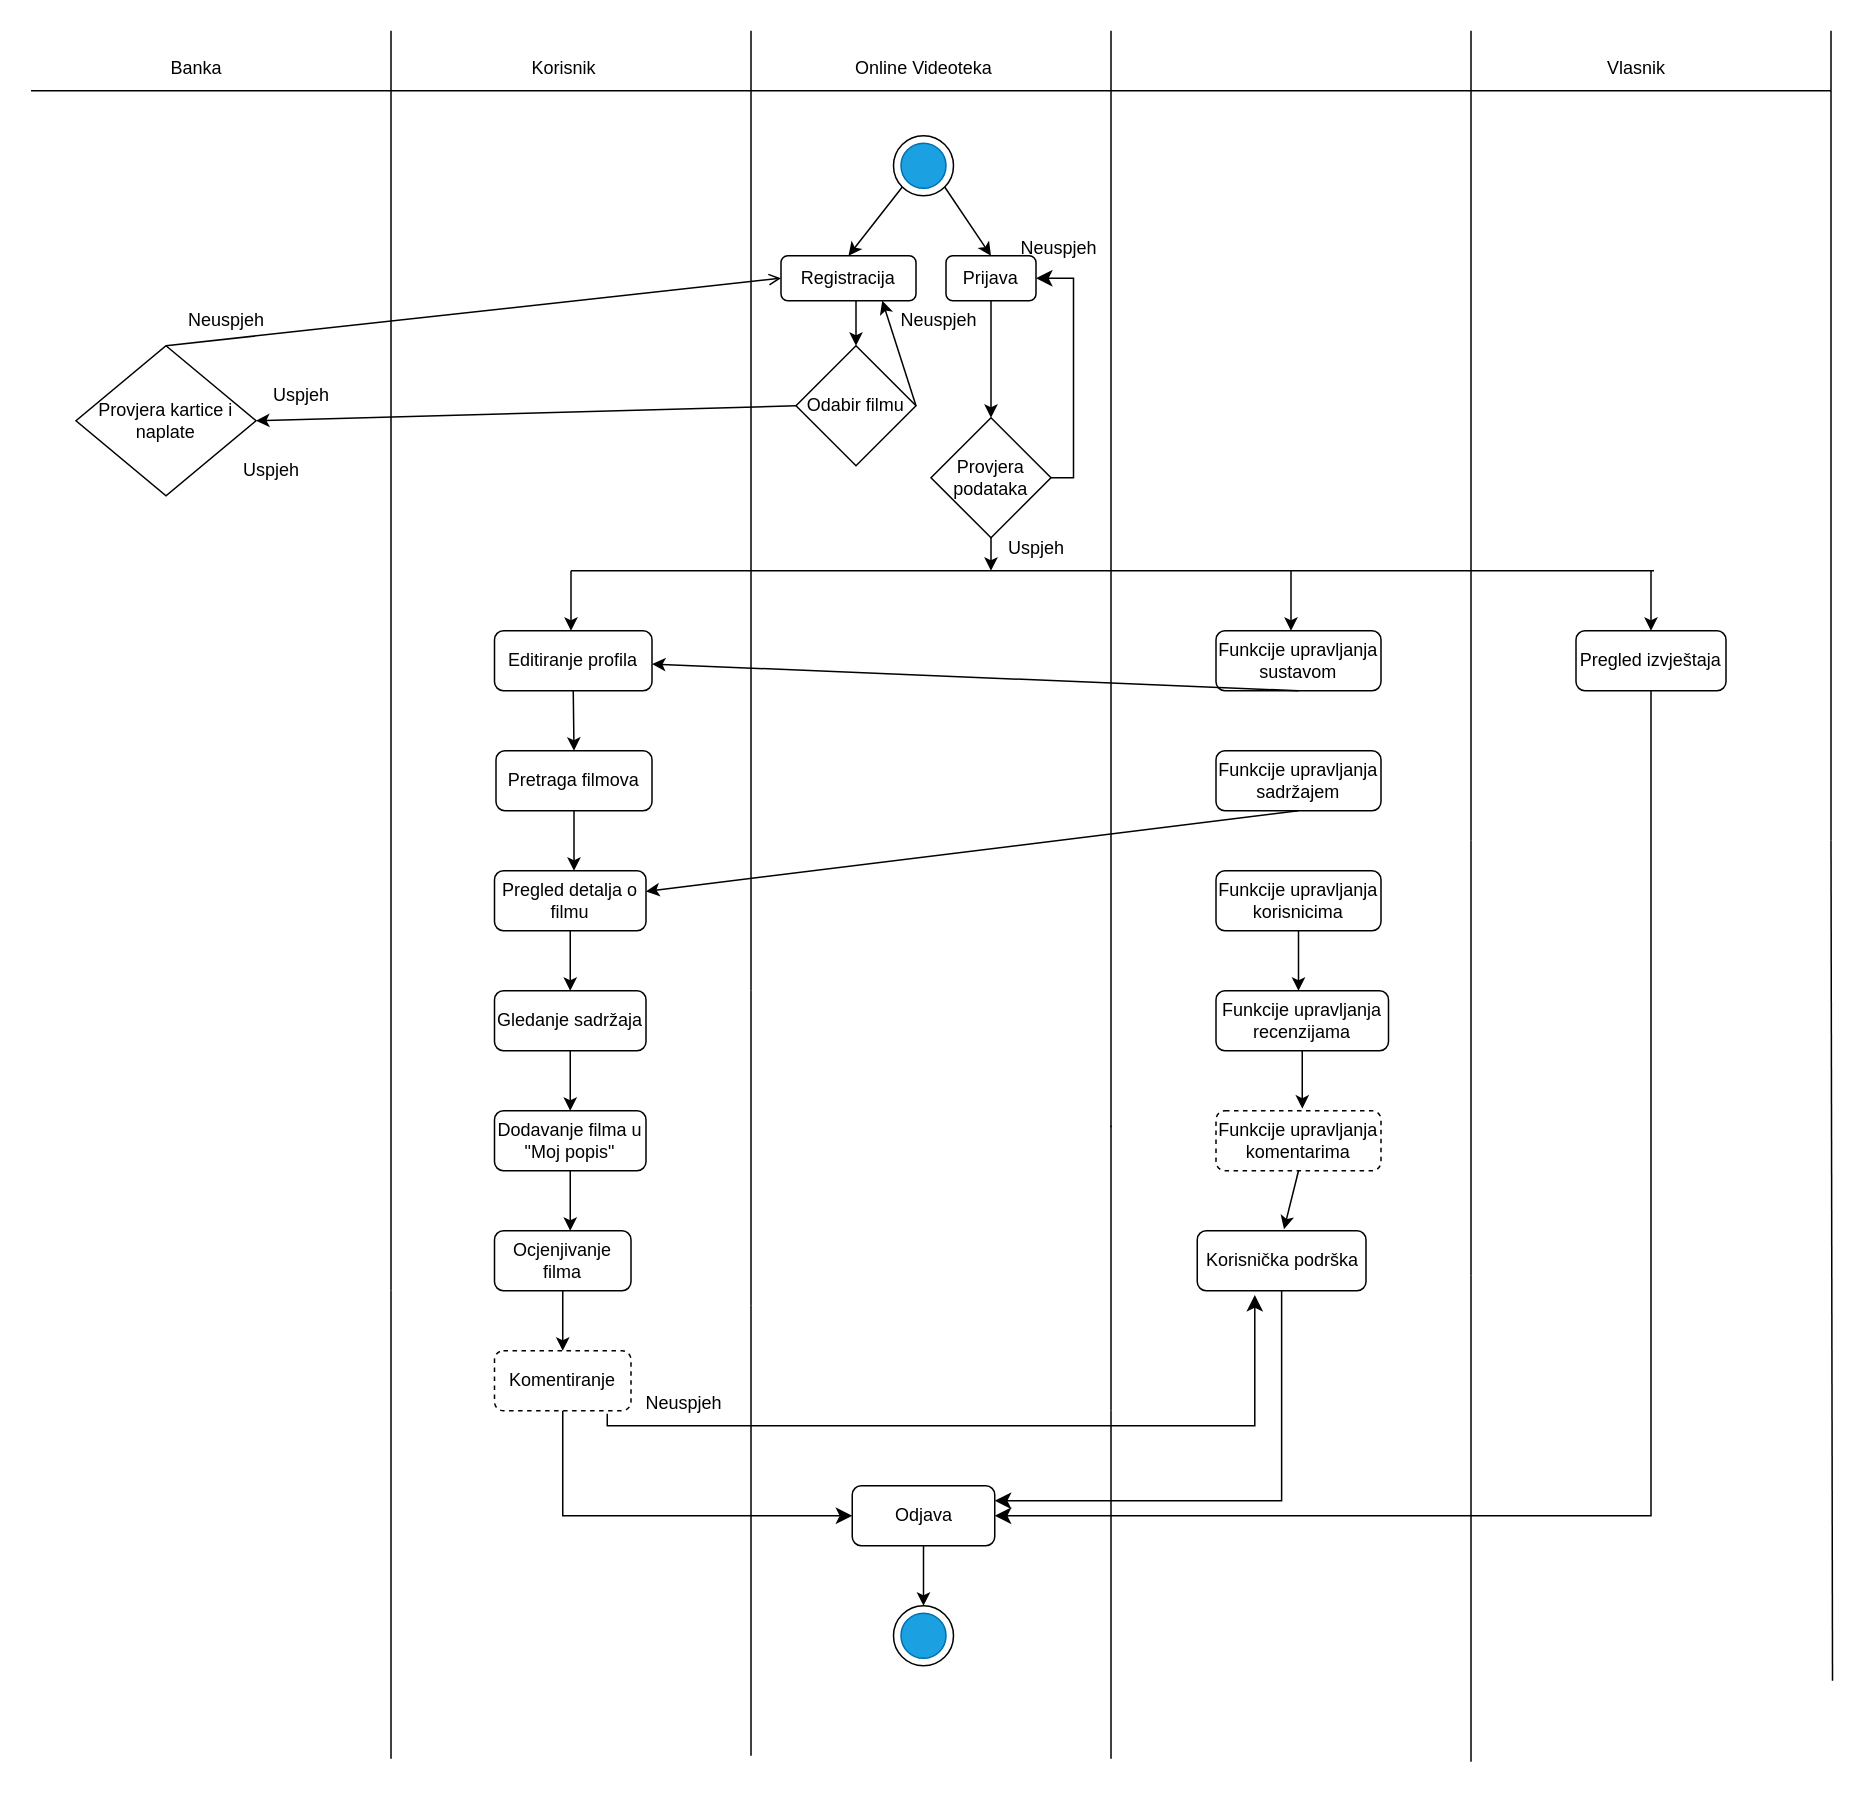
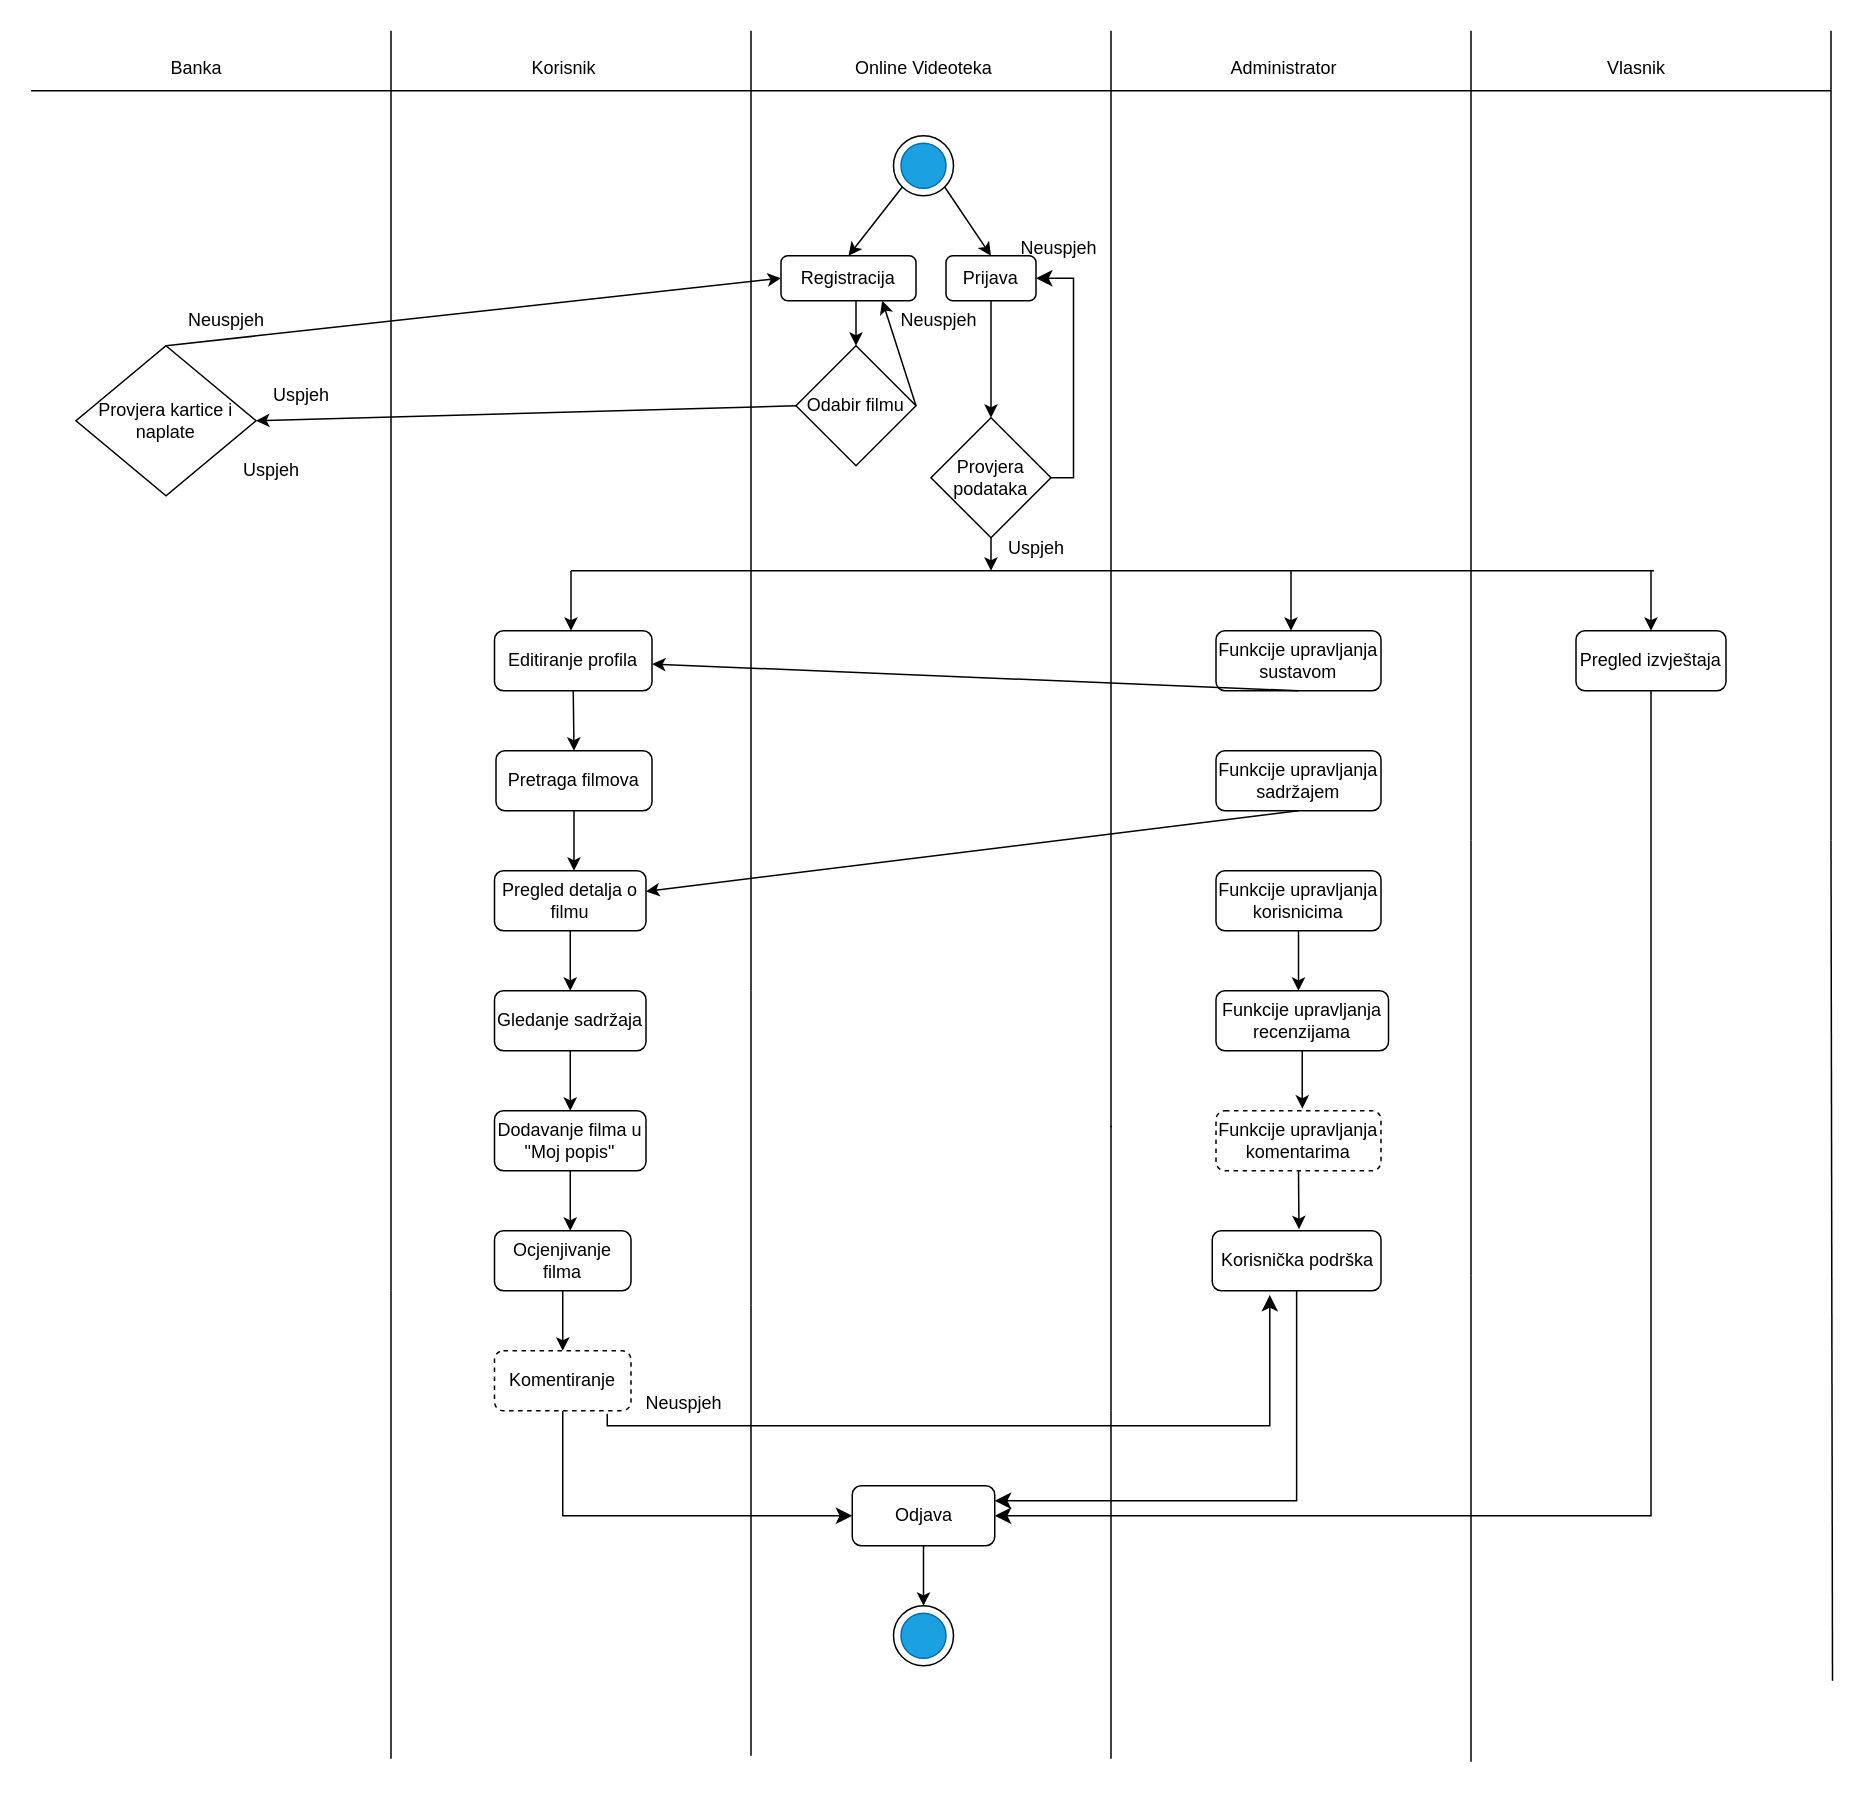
none -> (1283, 68)
(772, 279) -> (769, 280)
(1281, 1261) -> (1296, 1261)
